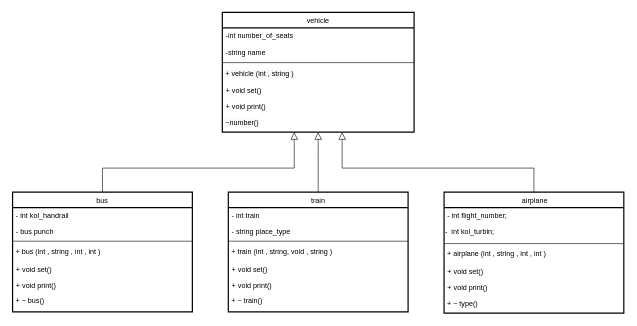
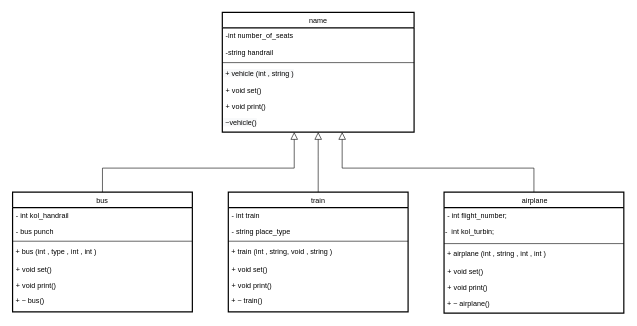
(318, 20) -> (318, 20)
(264, 36) -> (264, 36)
(242, 123) -> (242, 123)
(65, 252) -> (62, 252)
(464, 304) -> (470, 304)
